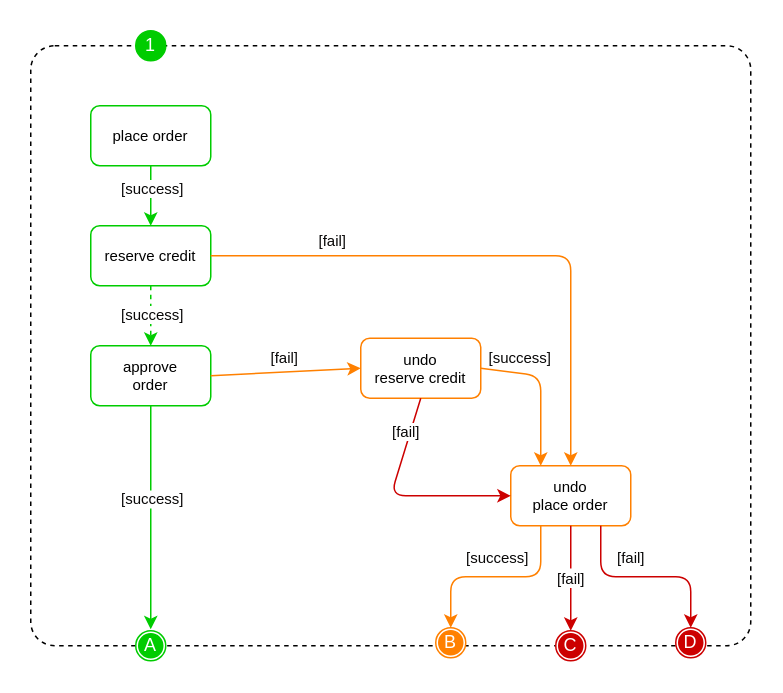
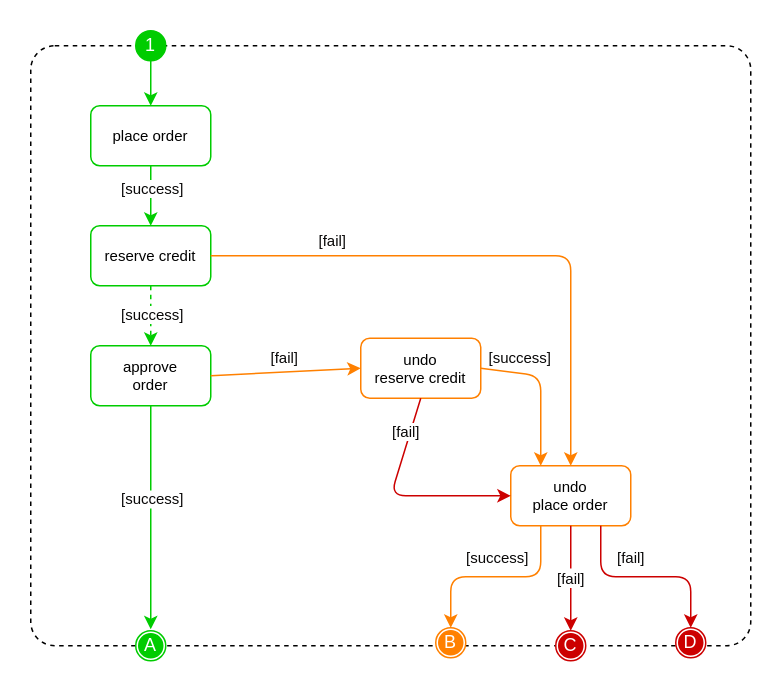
none -> (151, 78)
